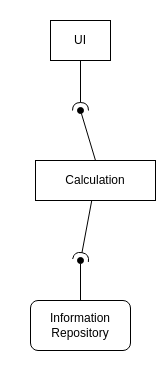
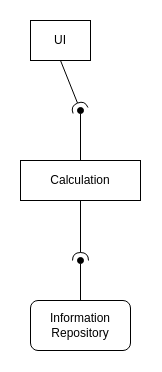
(81, 41) -> (61, 41)
(96, 181) -> (81, 181)
